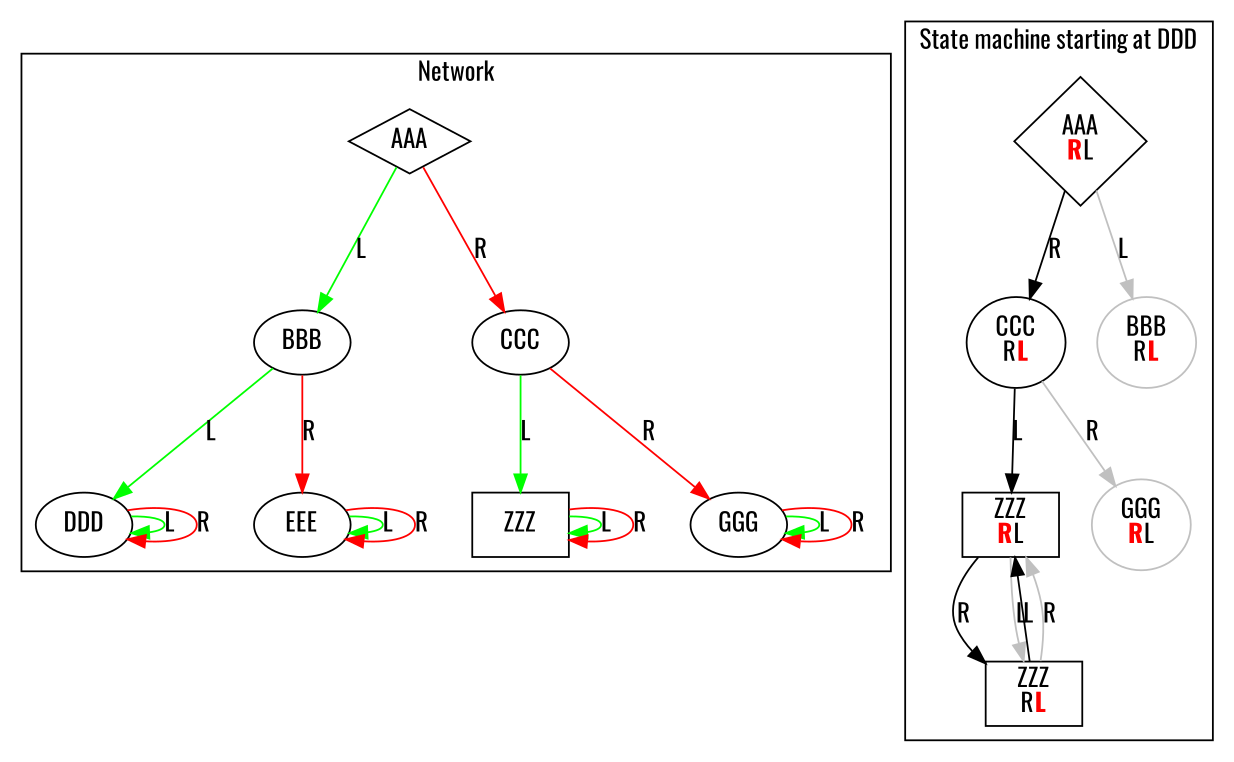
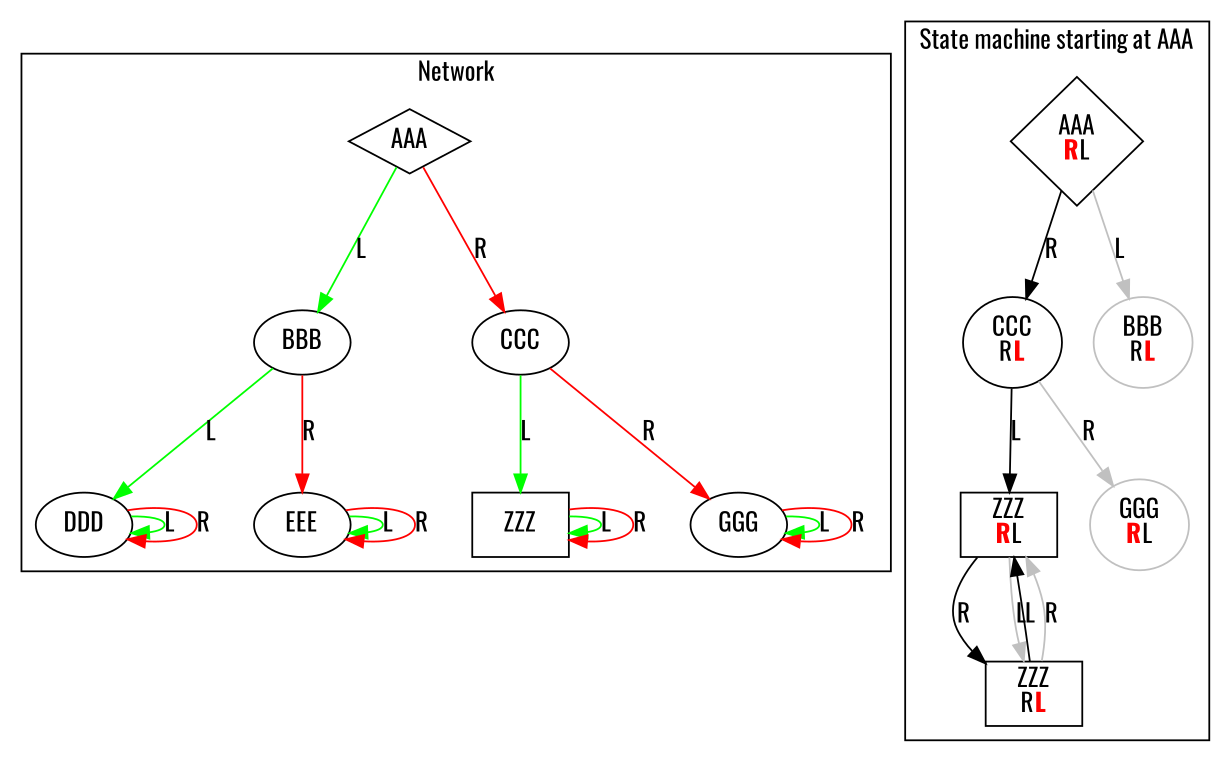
(1059, 42) -> (1057, 42)
